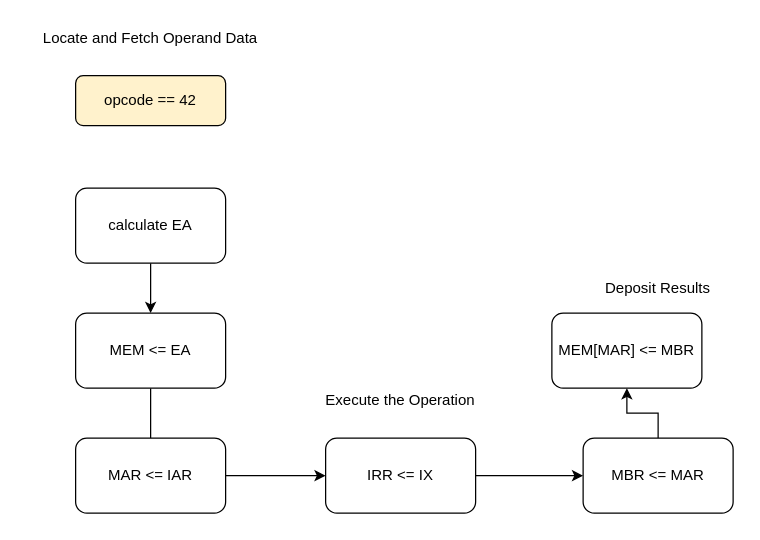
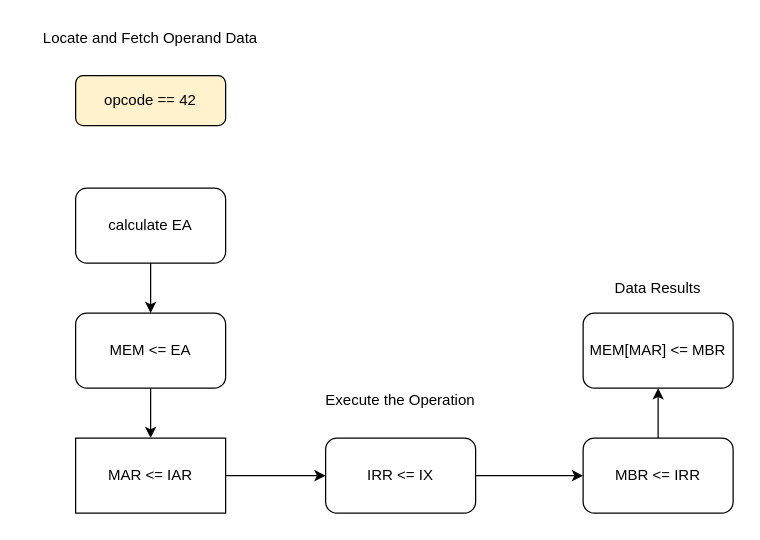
(658, 288) -> (658, 288)
(627, 351) -> (658, 351)
(151, 431) -> (151, 428)
(151, 476) -> (151, 476)
(658, 476) -> (658, 476)
